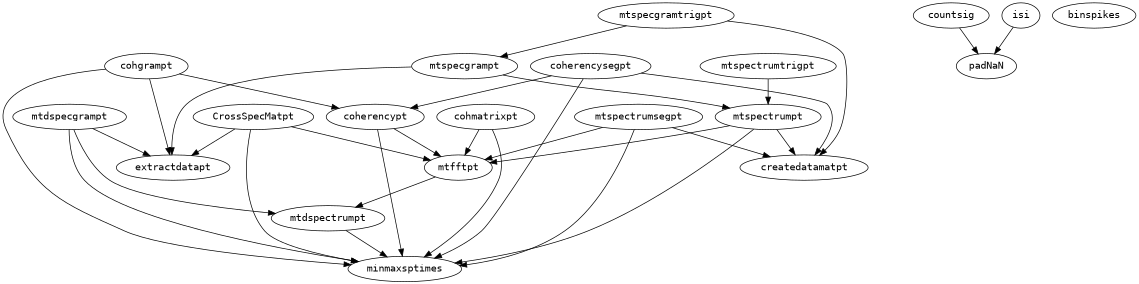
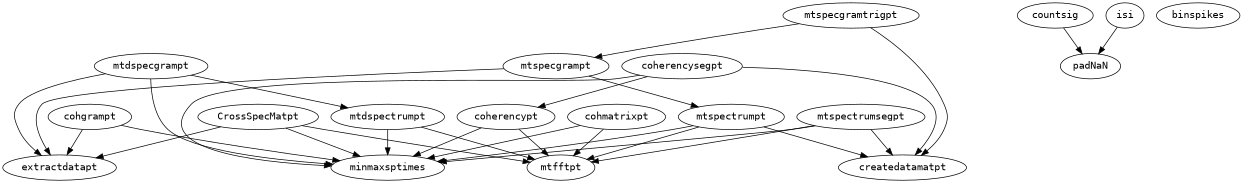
(768, 66) -> none
(256, 90) -> none
(399, 191) -> (475, 142)
